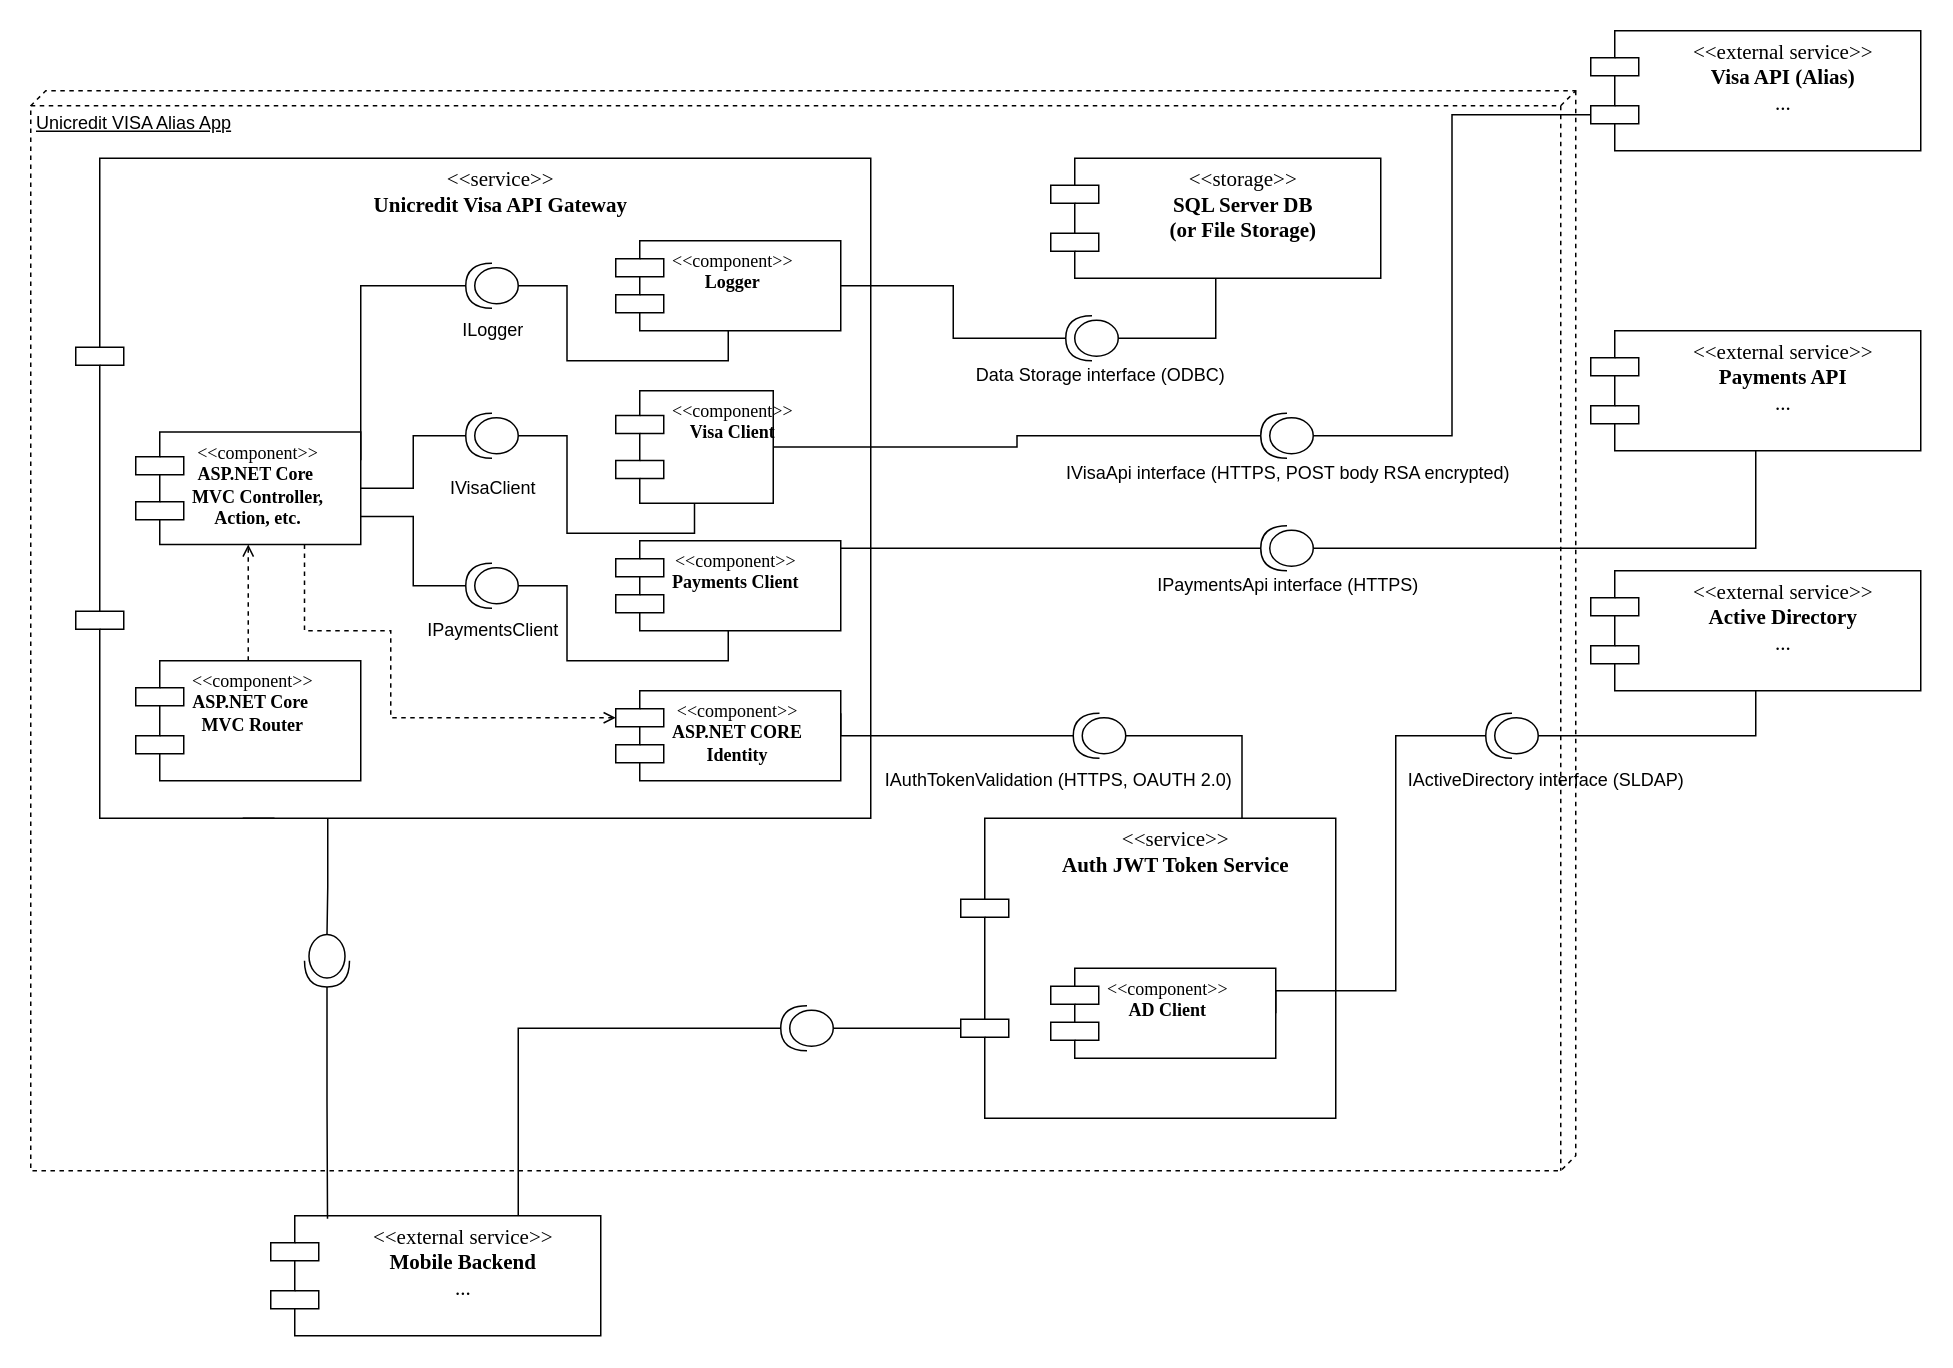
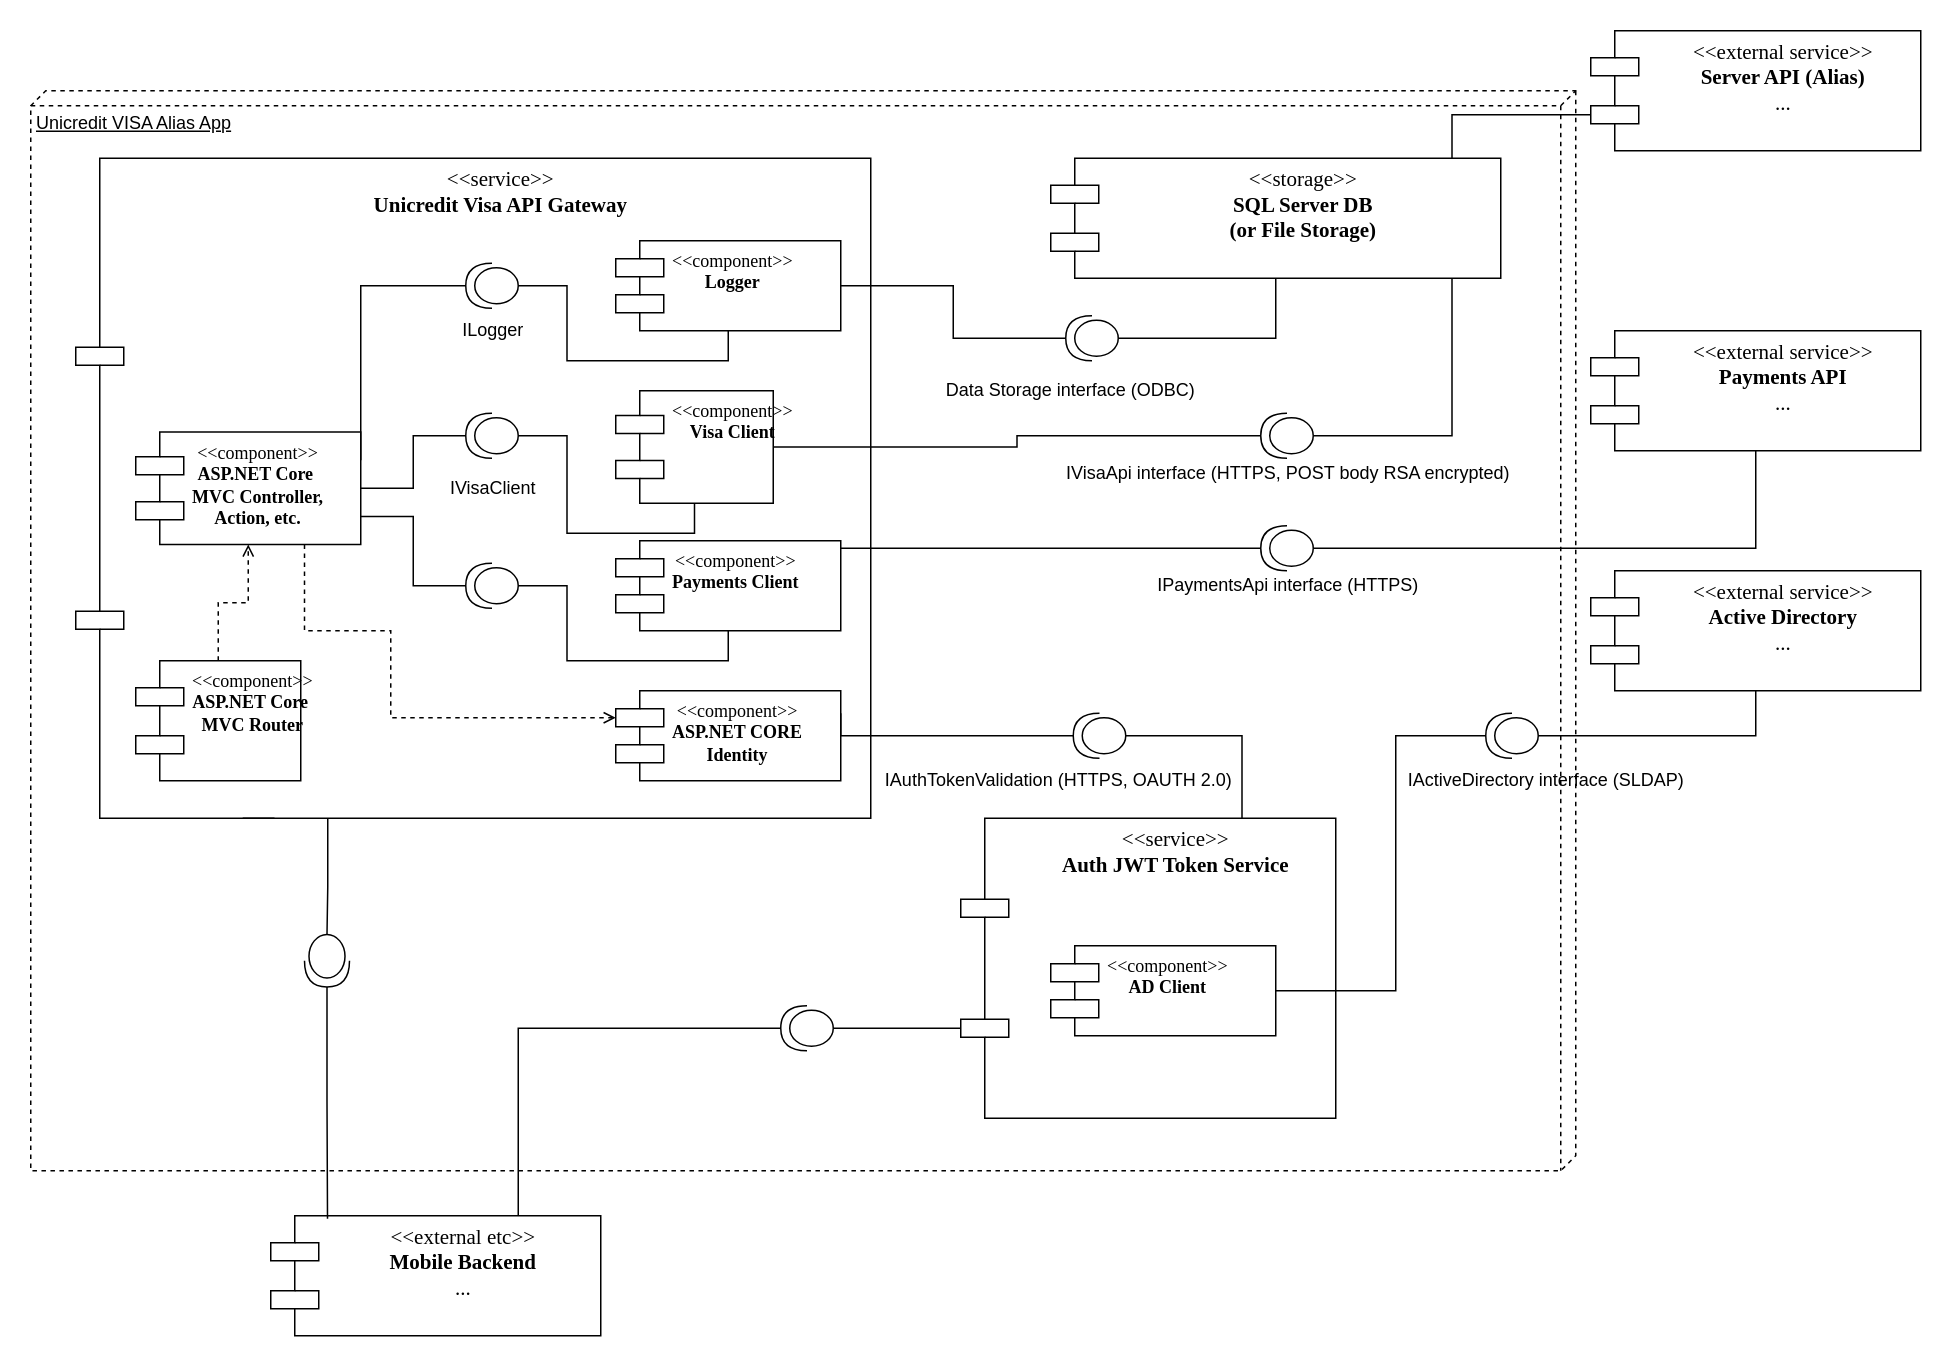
(1784, 74) -> (1784, 74)
(1216, 218) -> (1276, 218)
(1100, 376) -> (1070, 391)
(492, 631) -> none
(248, 721) -> (218, 721)
(1163, 1013) -> (1163, 991)
(464, 1259) -> (464, 1259)
